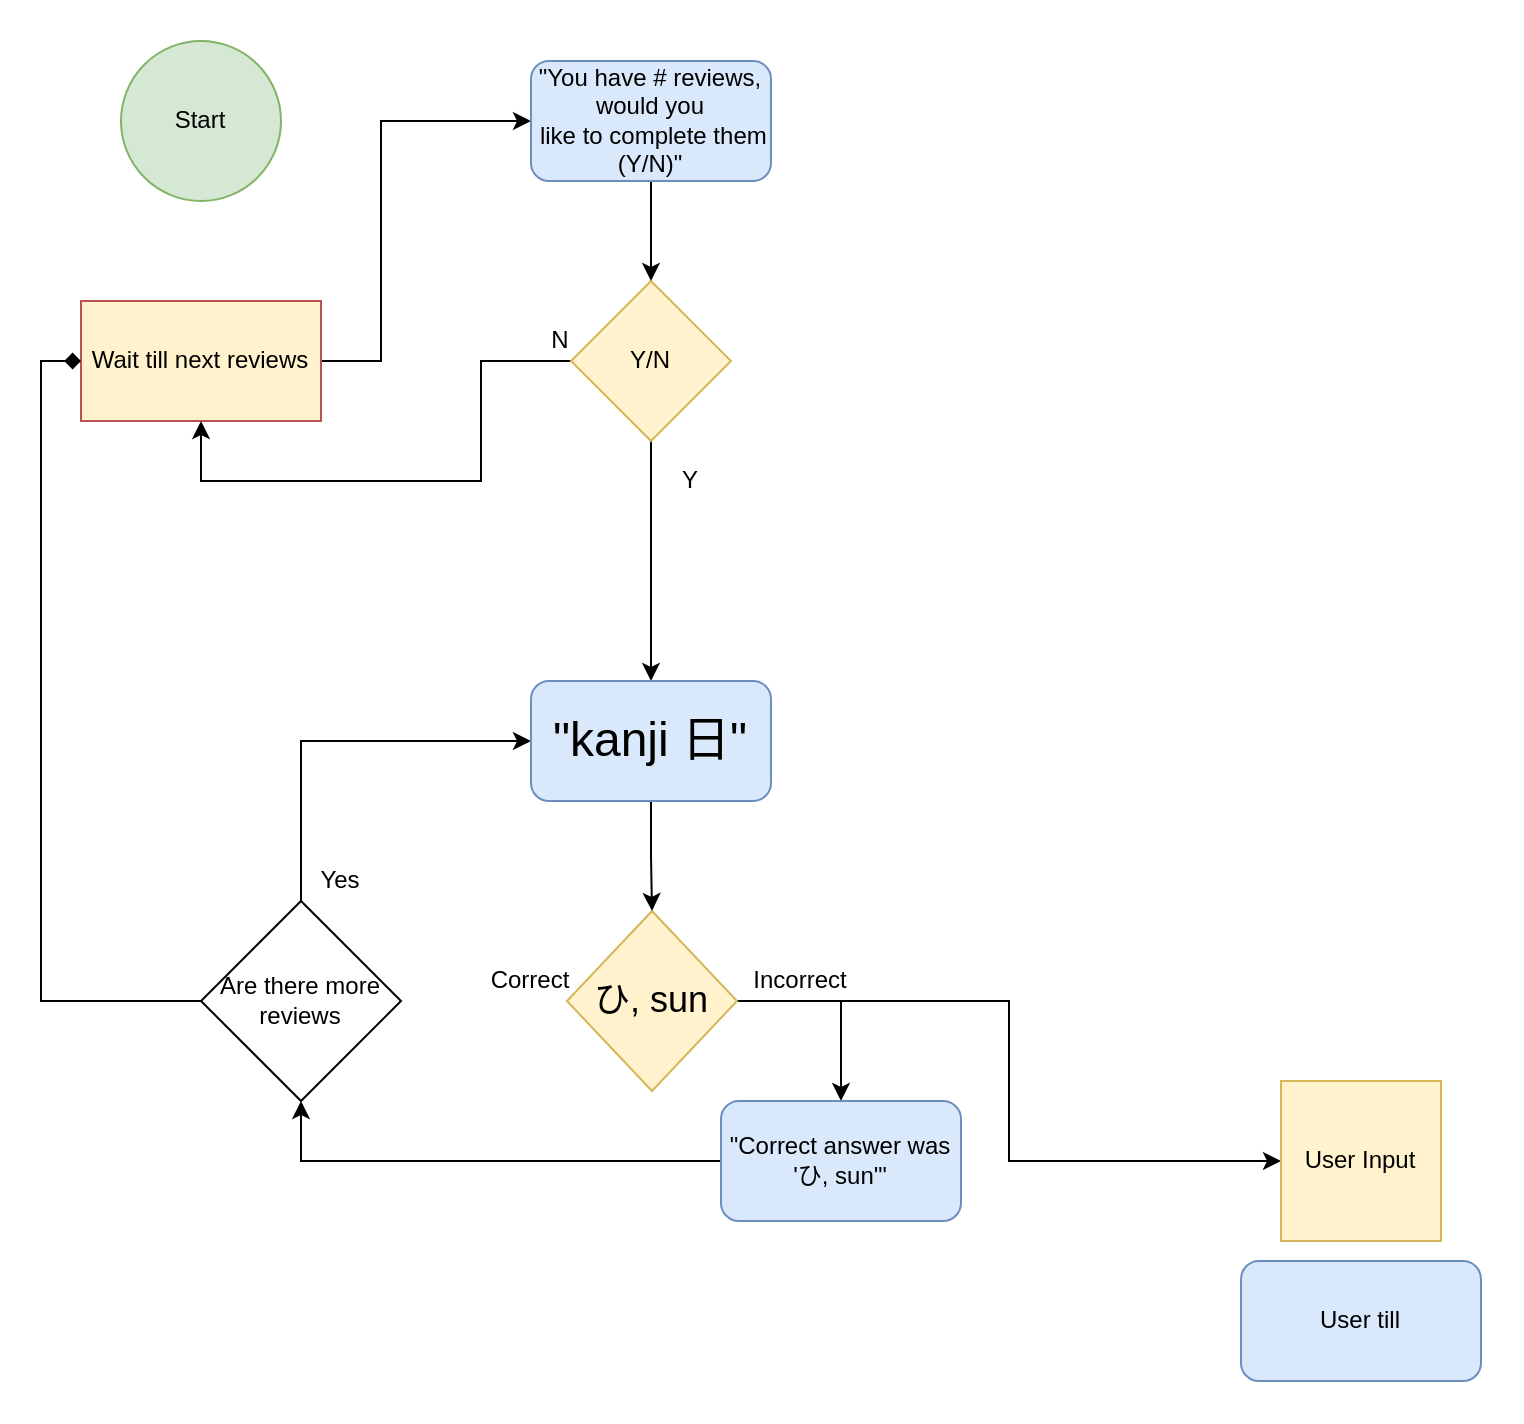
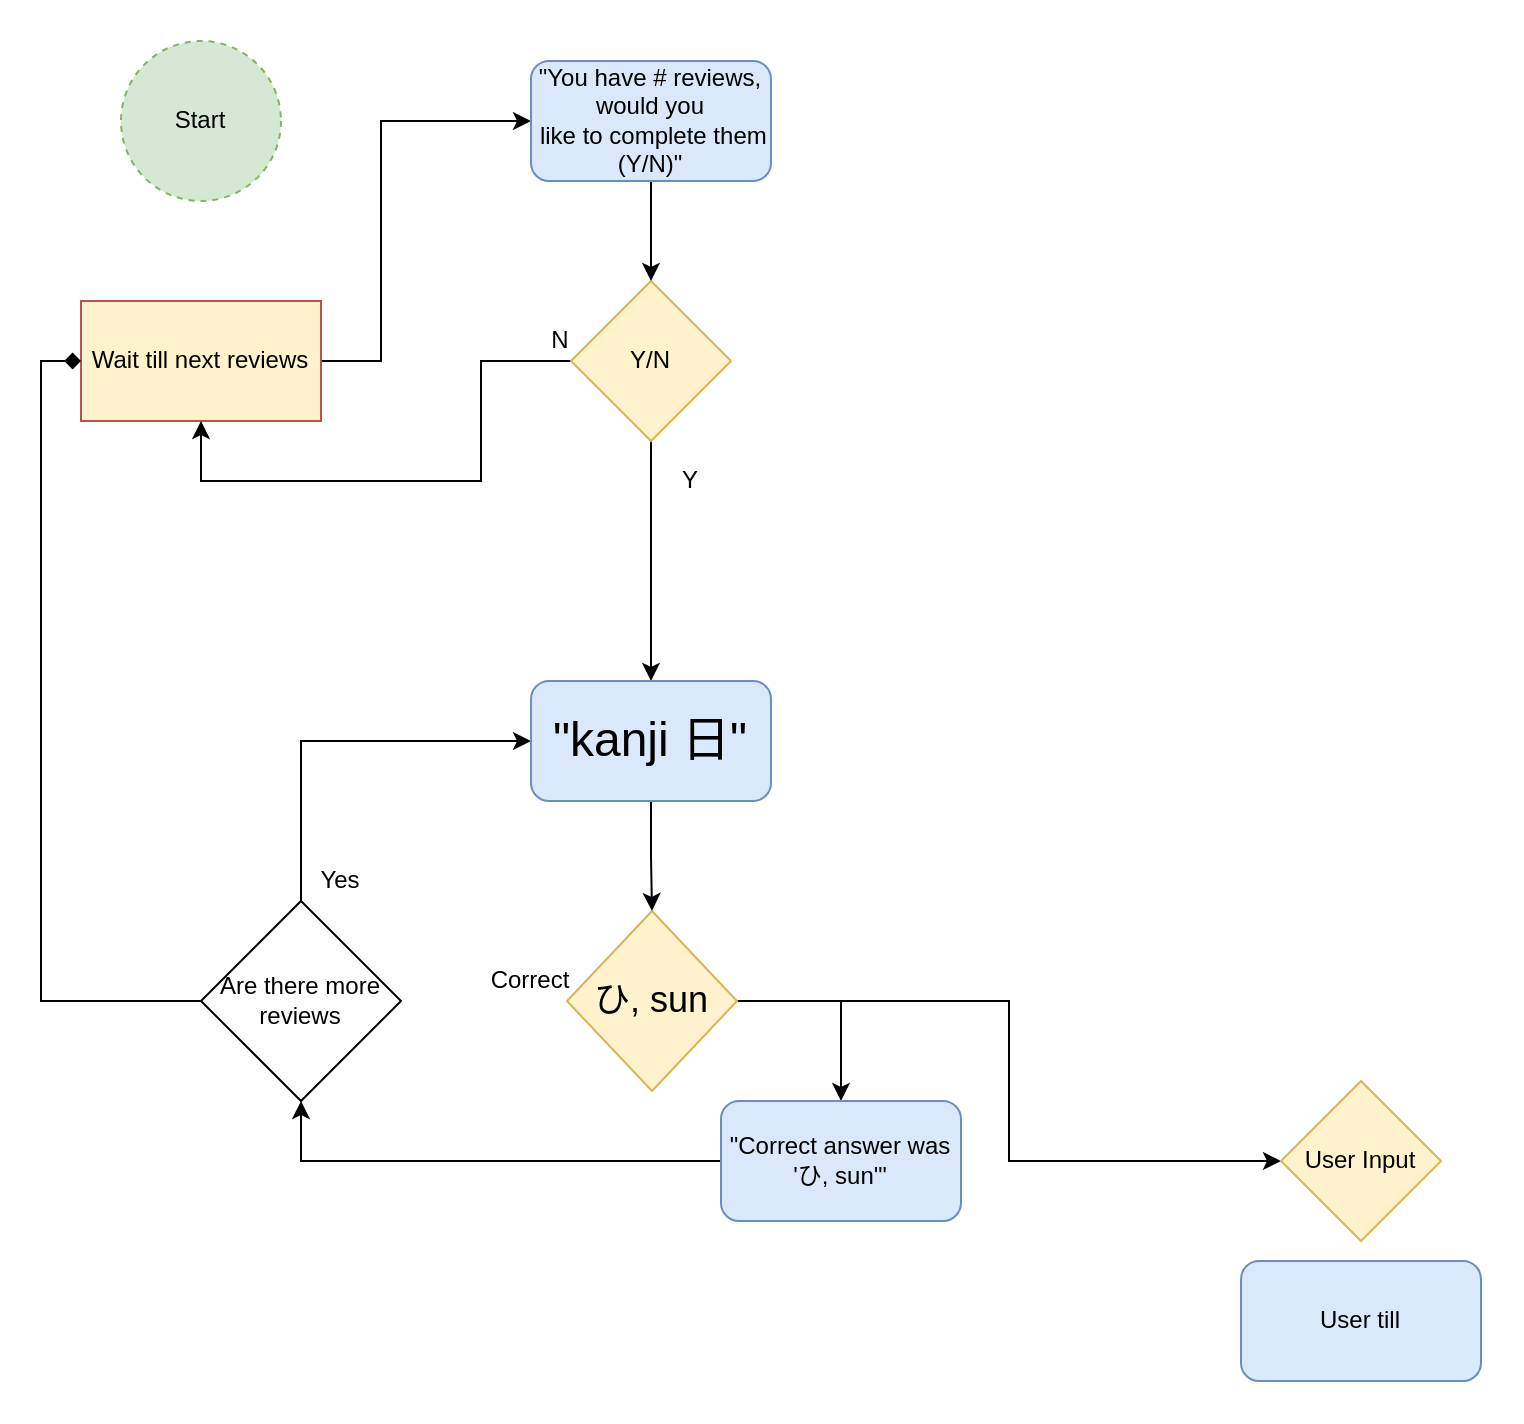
(201, 121) -> (201, 121)
(801, 981) -> none
(1361, 1161) -> (1361, 1161)
